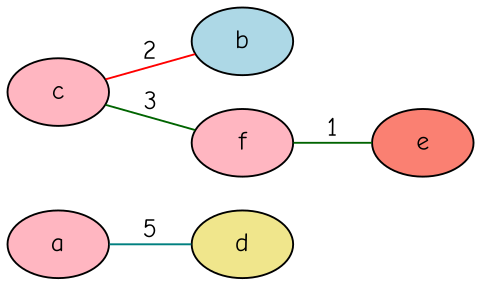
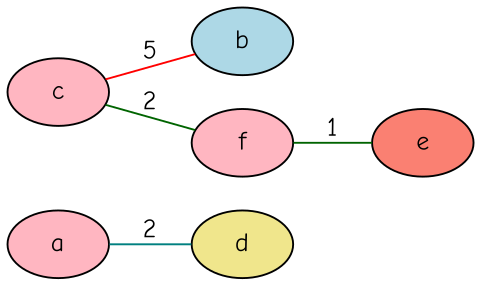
(150, 52) -> (150, 52)
(150, 102) -> (150, 102)
(150, 230) -> (150, 230)
